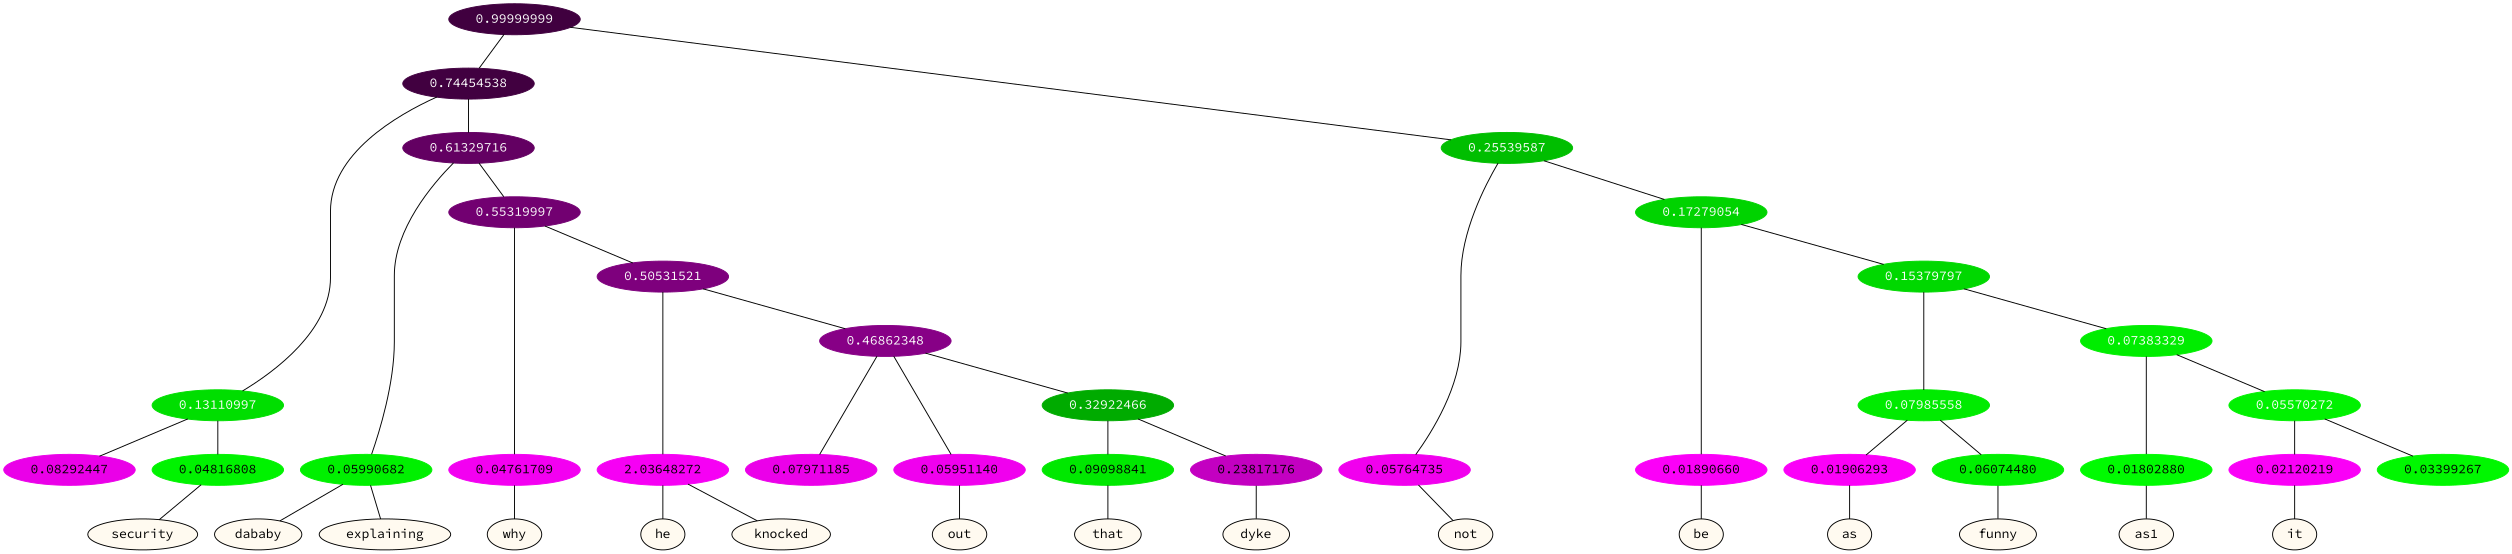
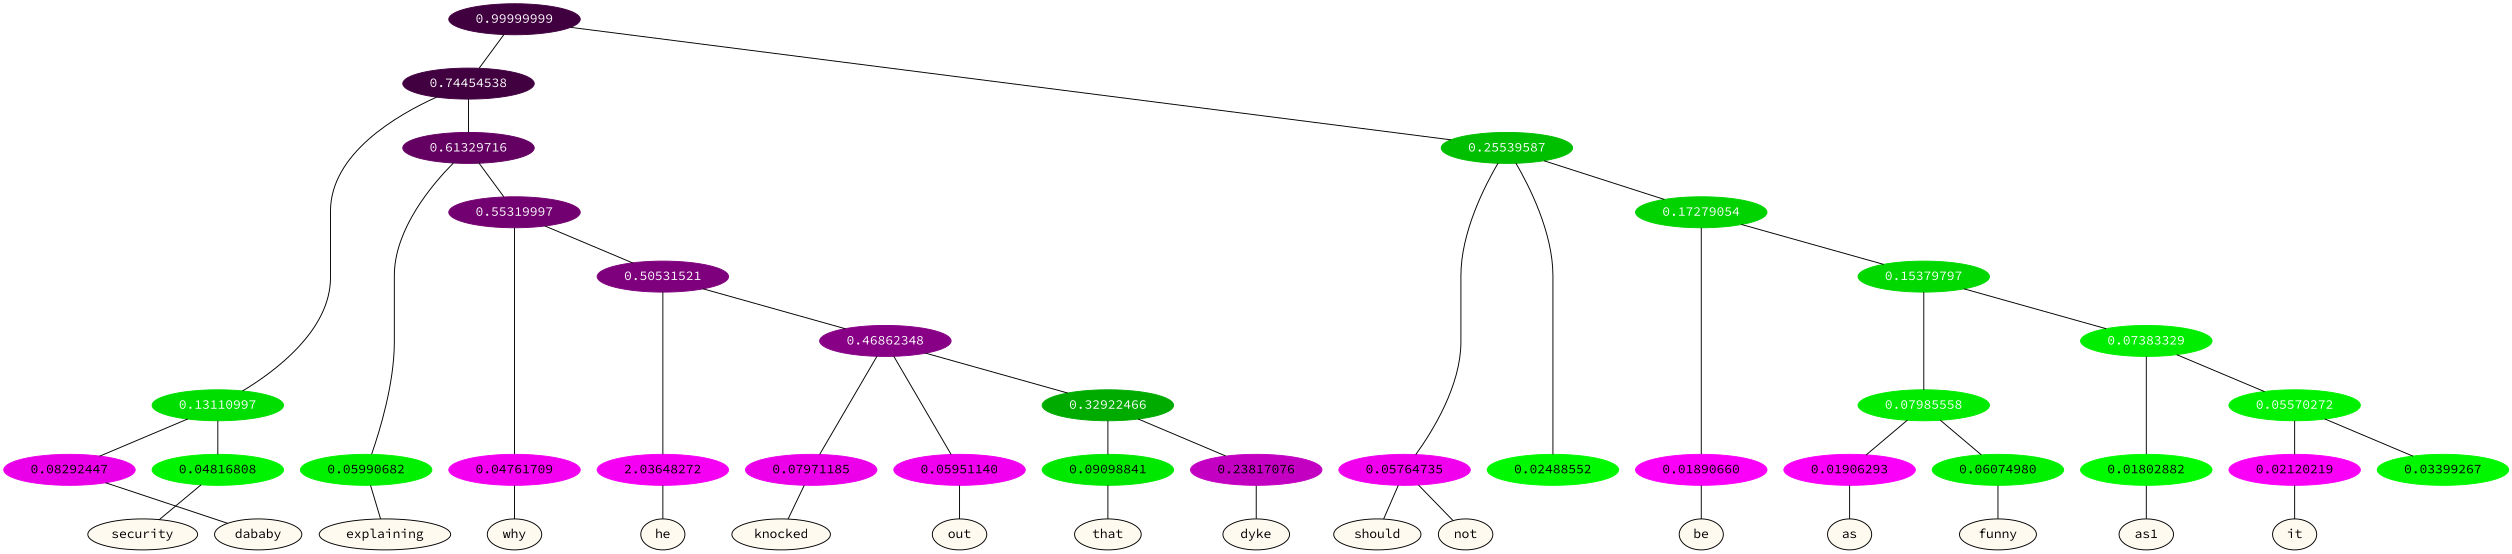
(1256, 470) -> (1256, 470)
none -> (1553, 470)
(1998, 470) -> (1998, 470)
(2146, 470) -> (2146, 470)
(723, 502) -> (796, 502)
(311, 503) -> (167, 503)
none -> (1377, 534)
